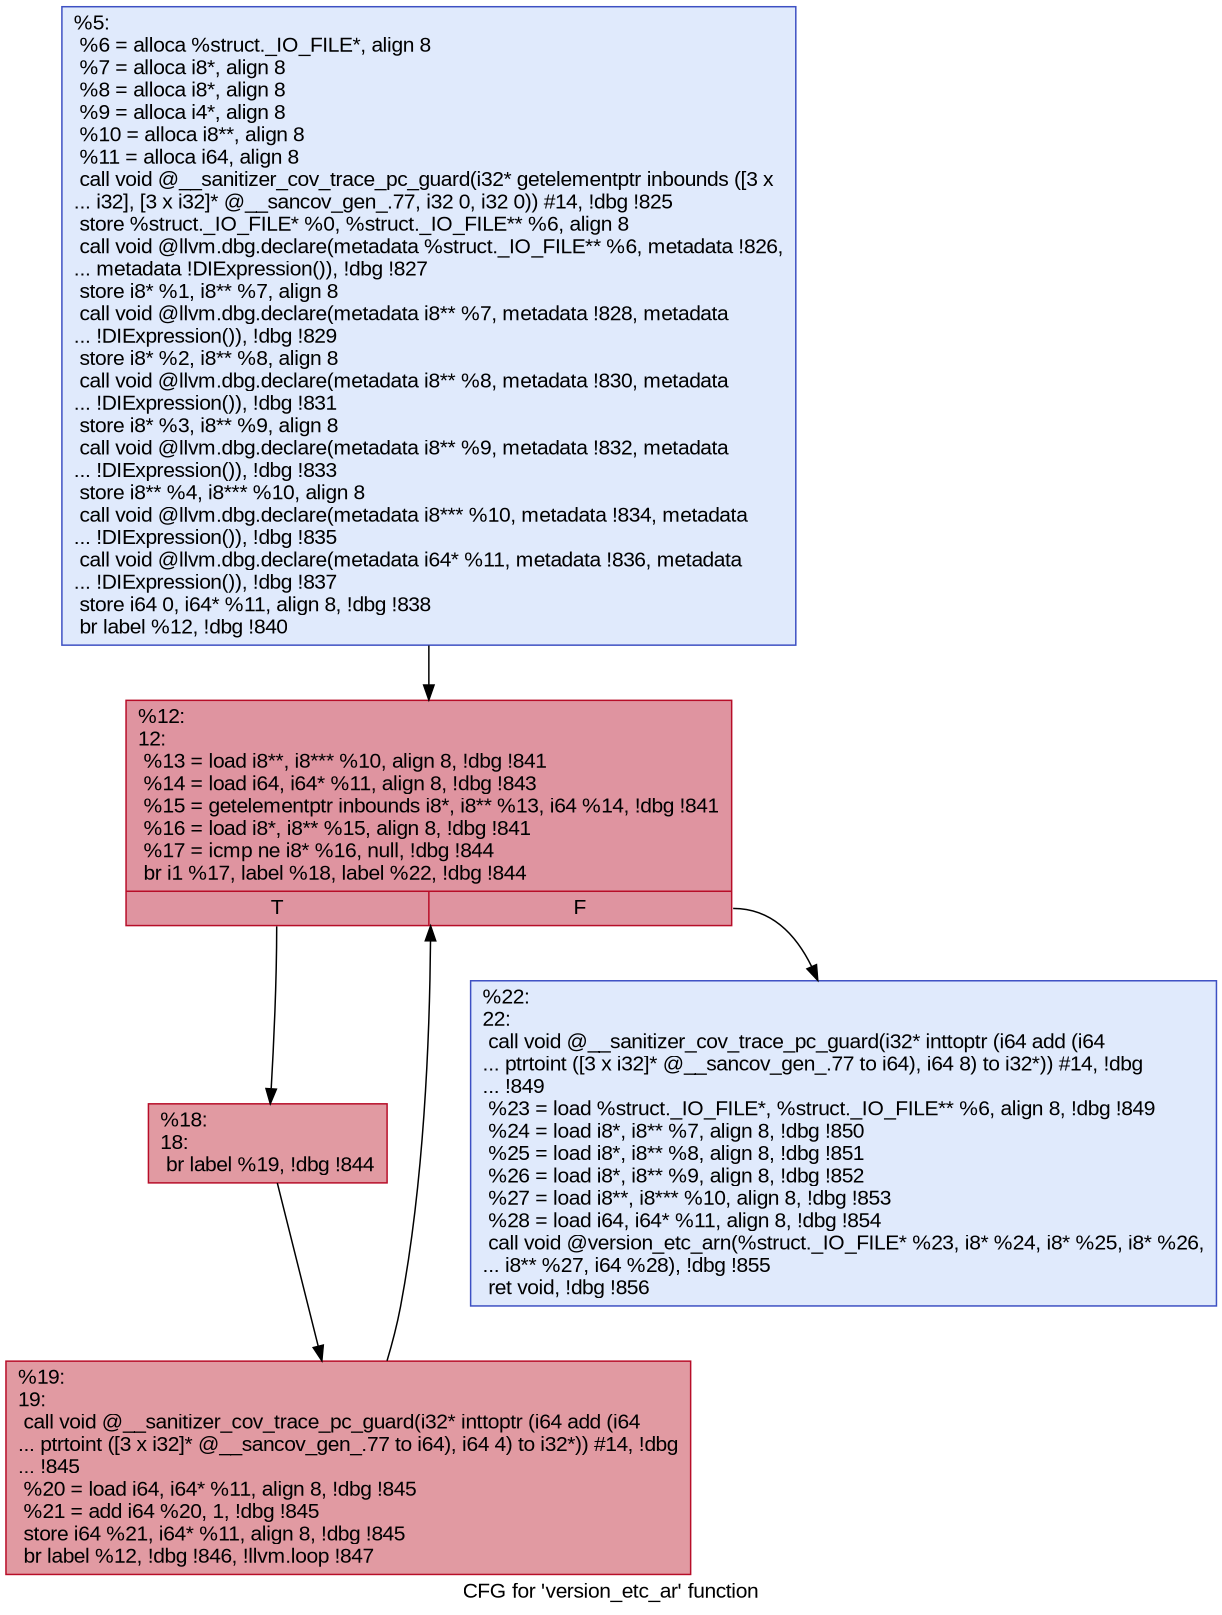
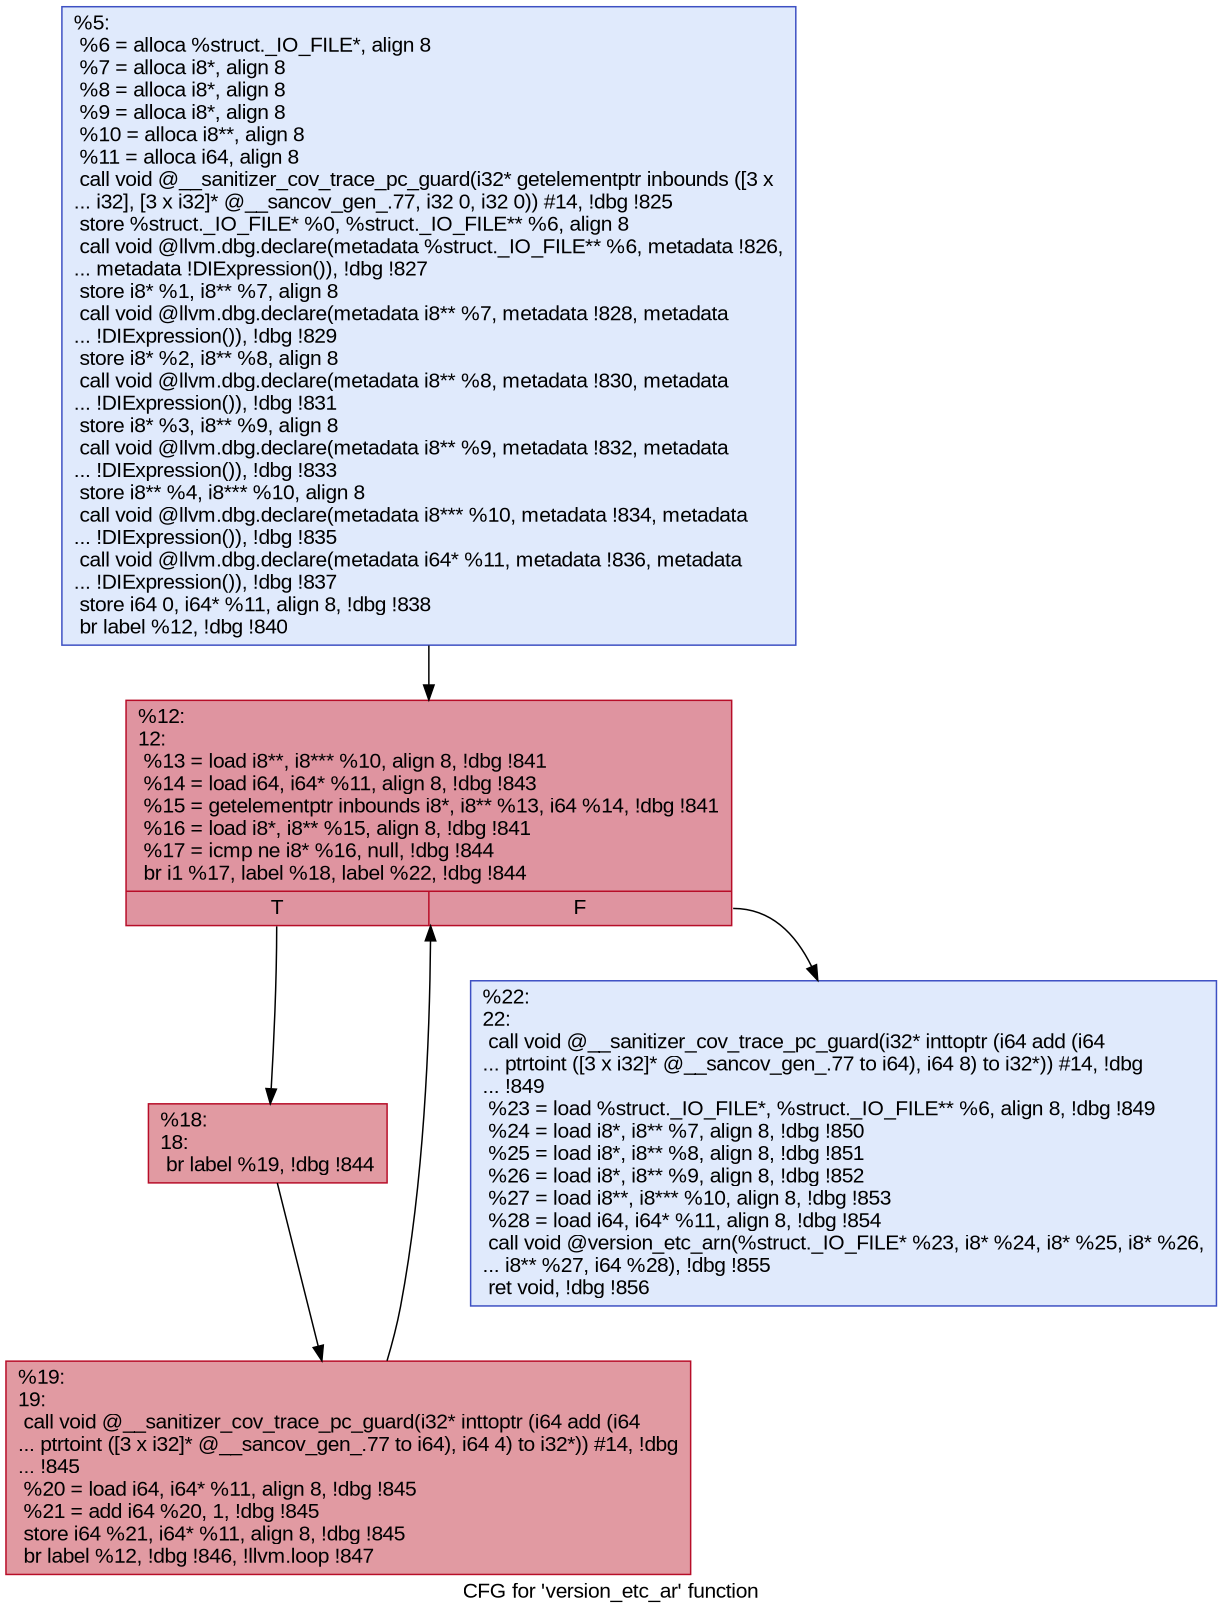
(180, 113) -> (180, 113)
